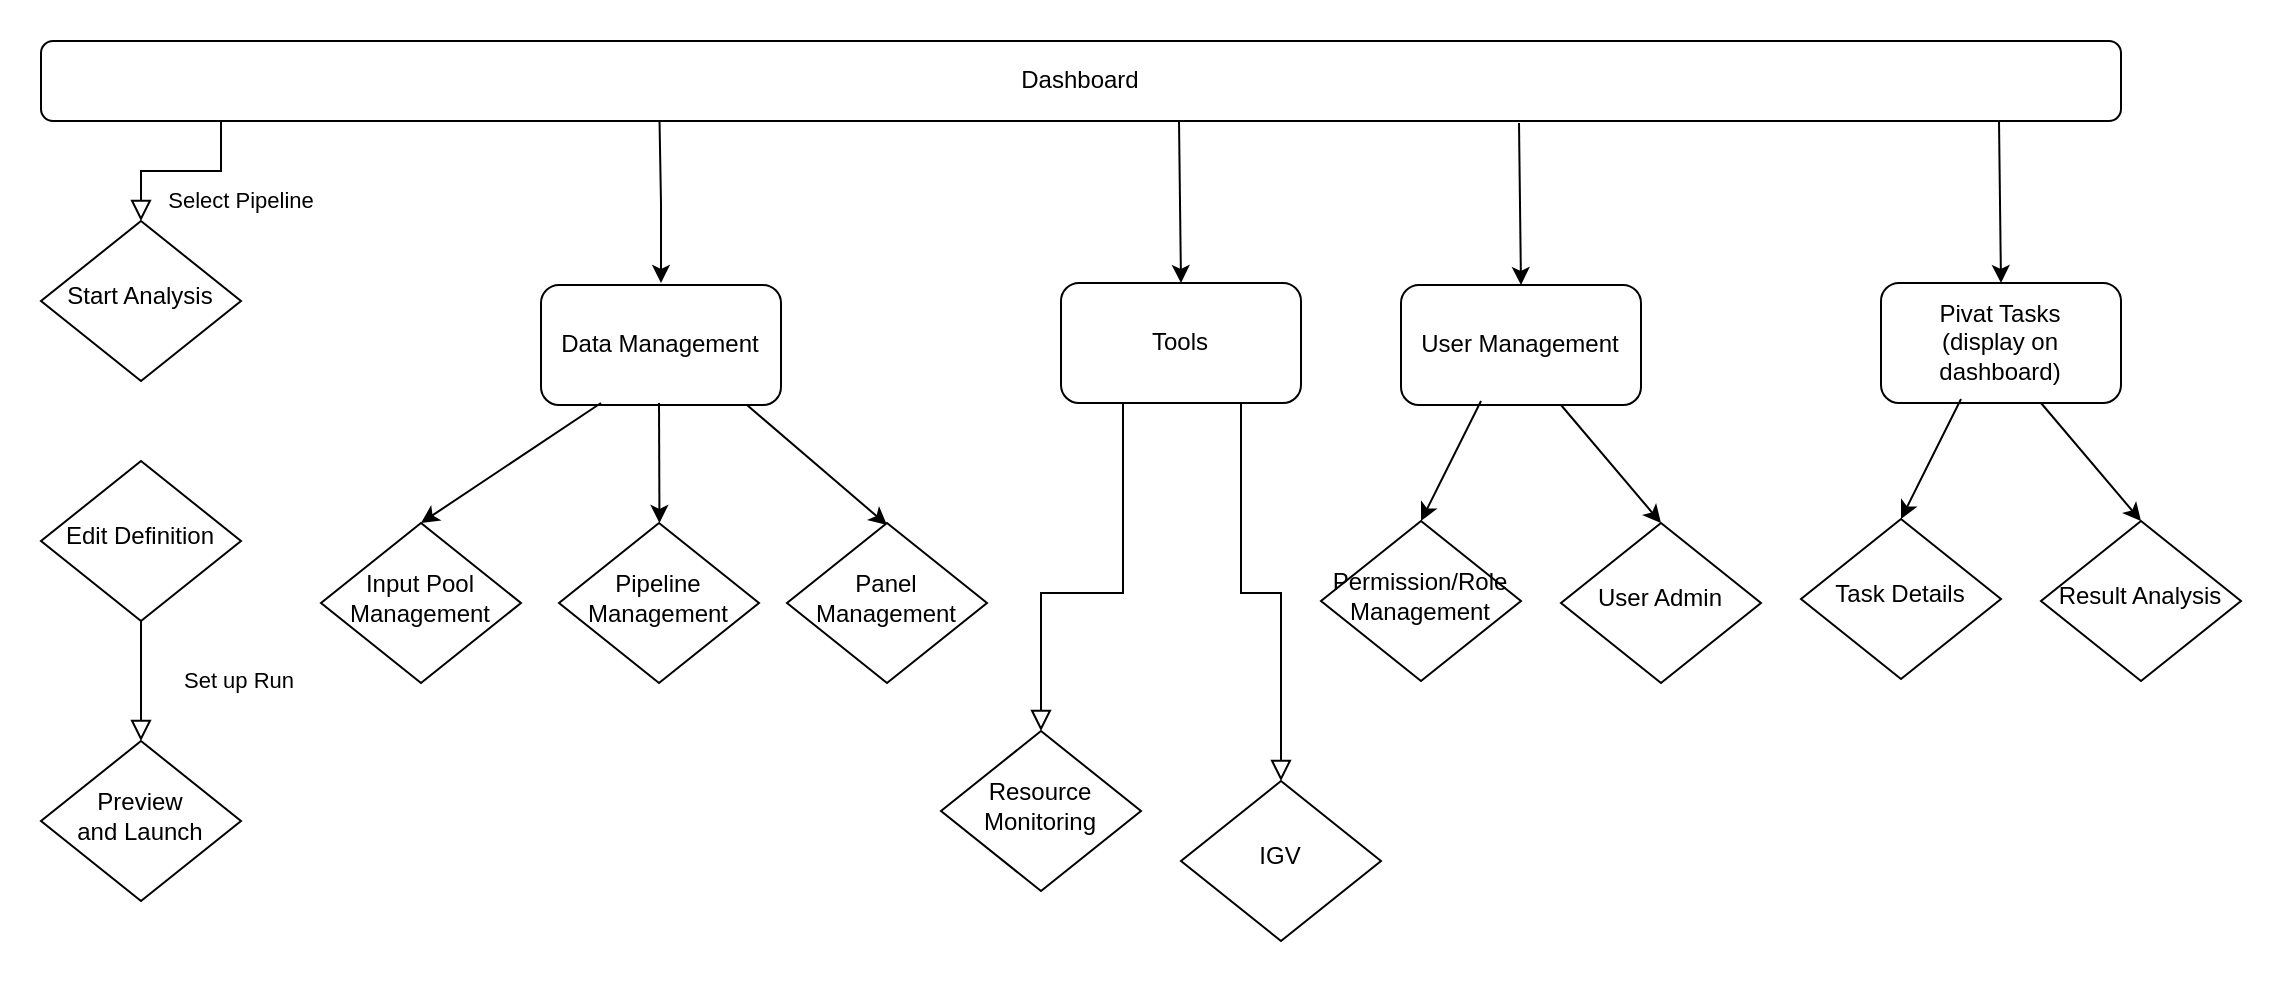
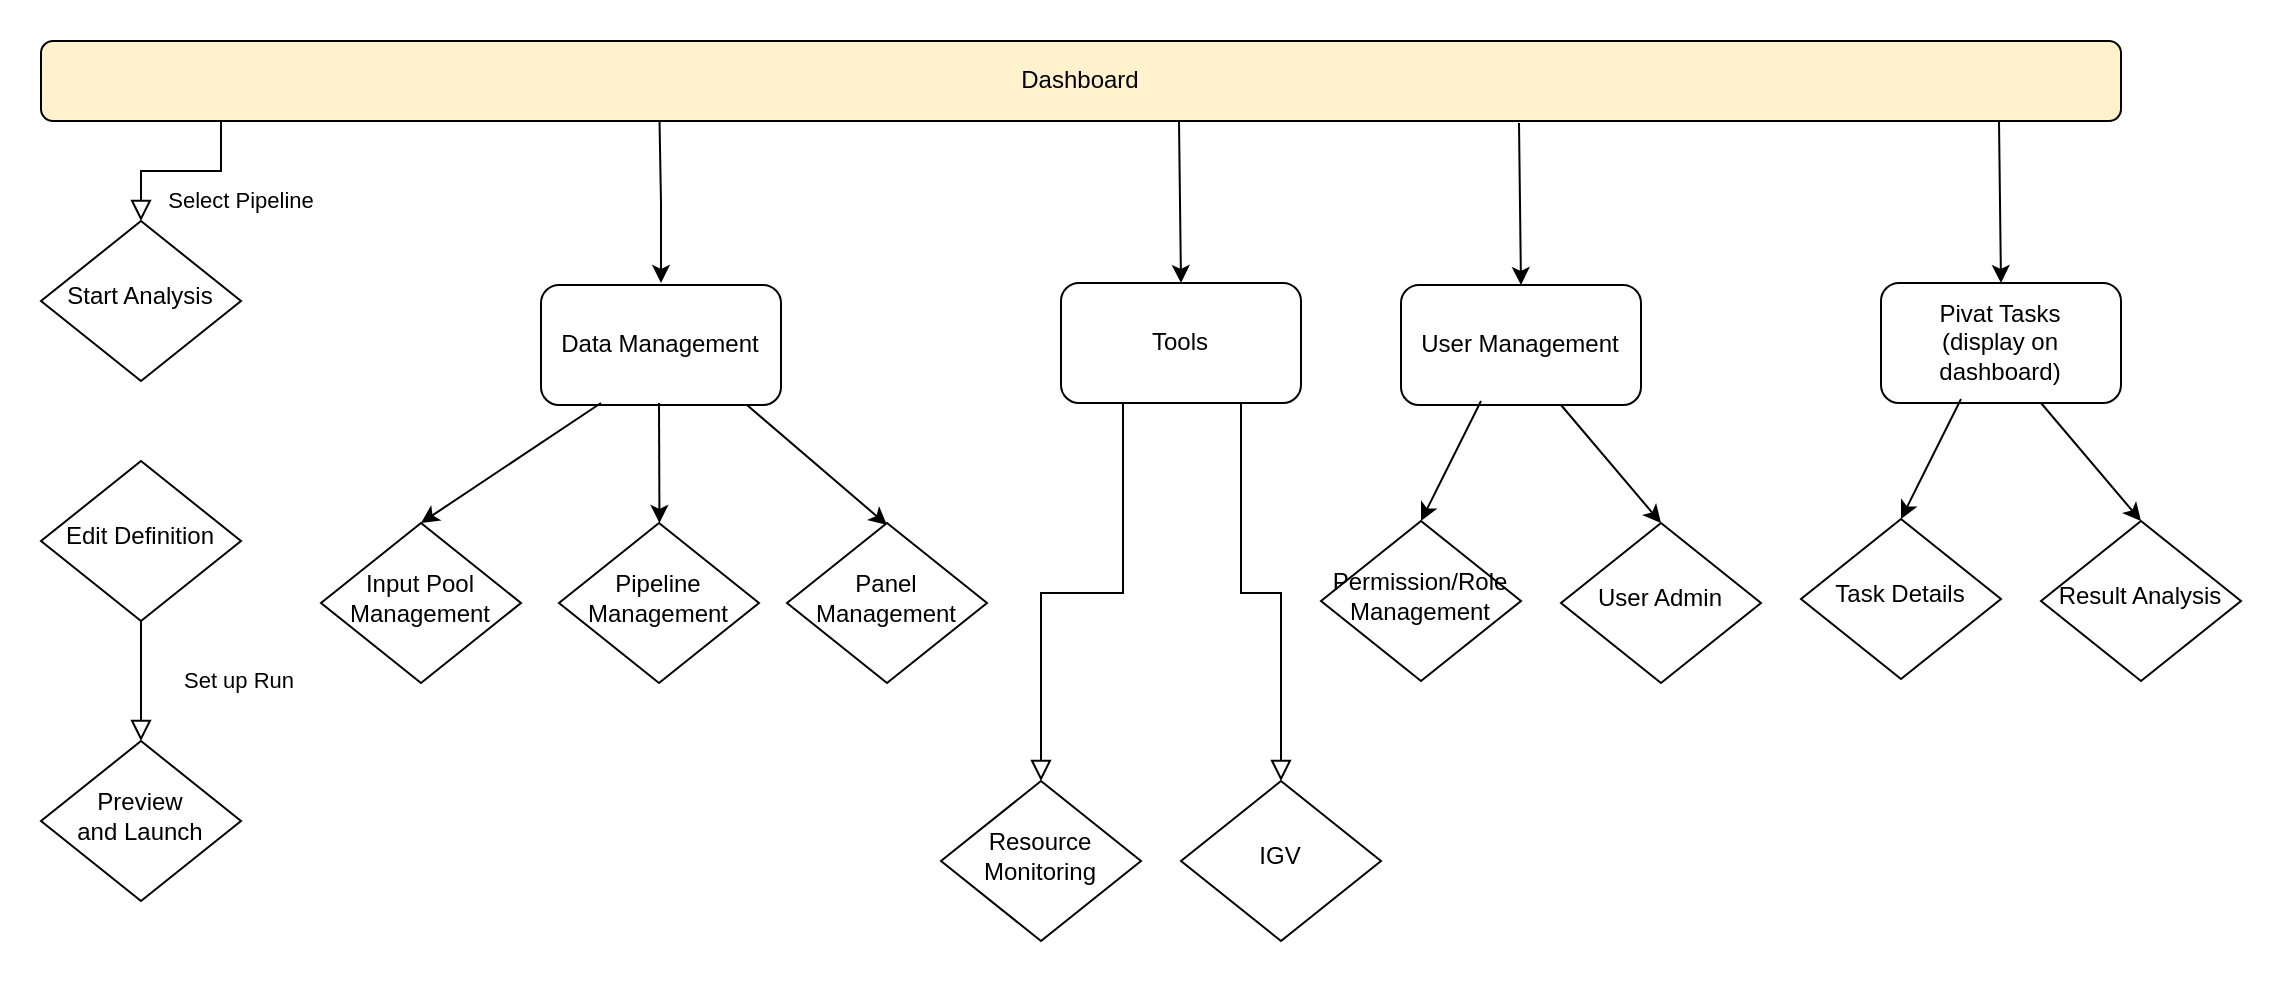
(1081, 81) -> (1081, 81)
(1041, 811) -> (1041, 861)
